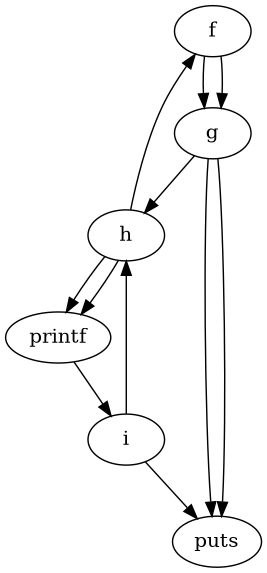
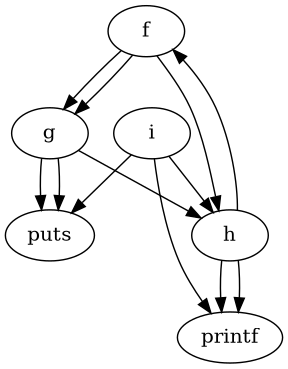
none -> (196, 122)
(88, 383) -> (169, 233)
